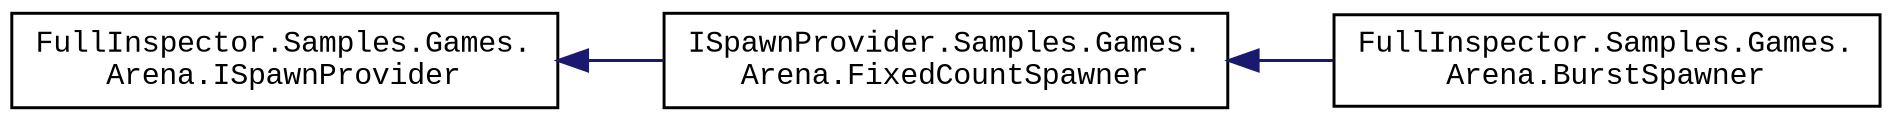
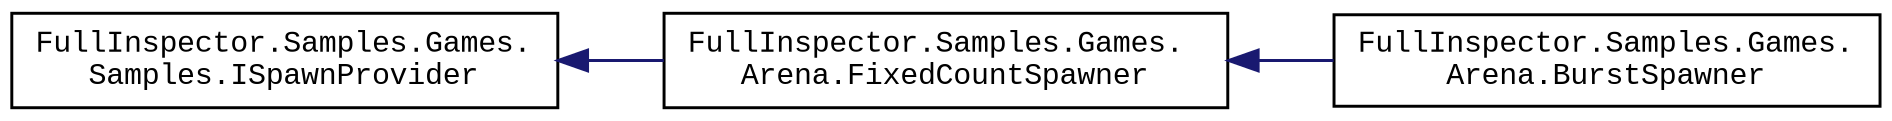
(285, 61) -> (285, 61)
(946, 61) -> (946, 61)
